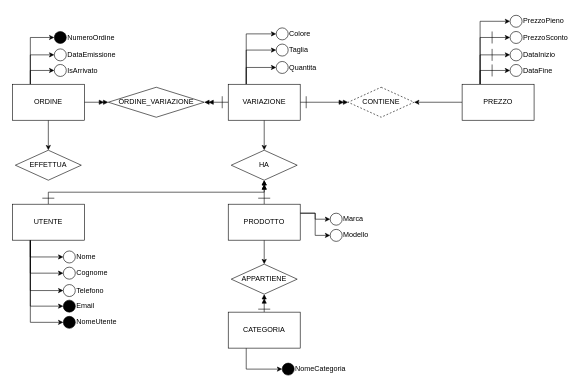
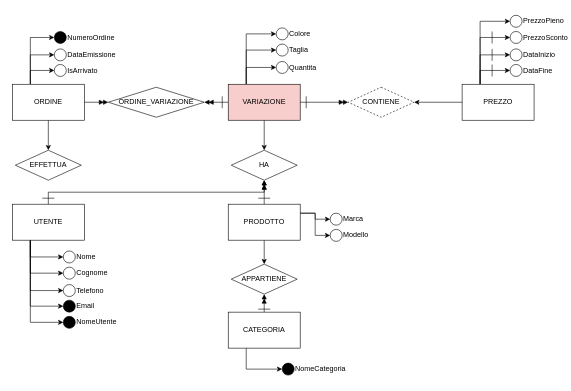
(264, 102) -> (264, 102)
